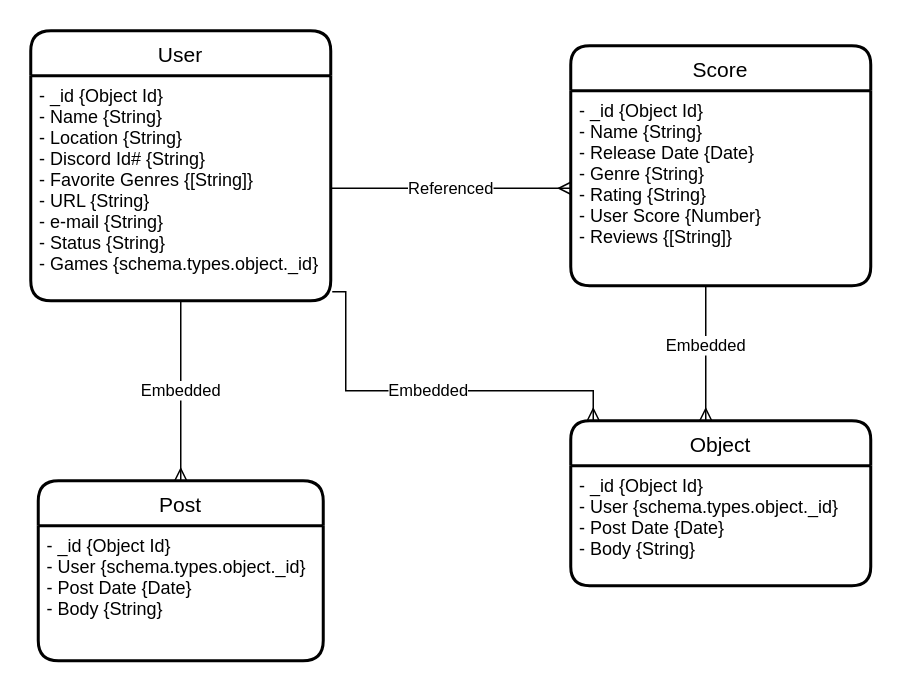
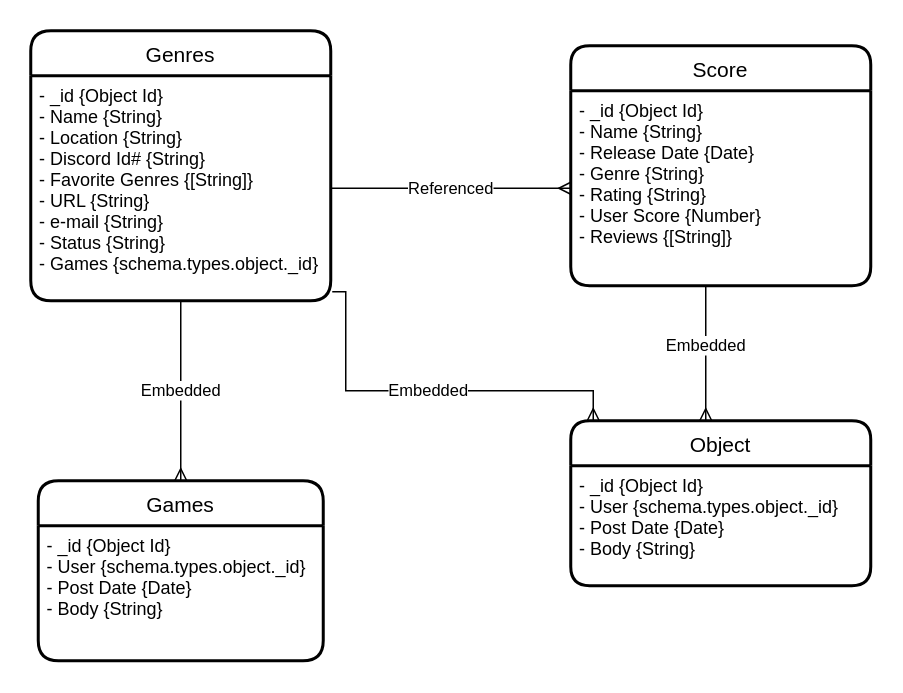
(180, 55) -> (180, 55)
(180, 505) -> (180, 505)
